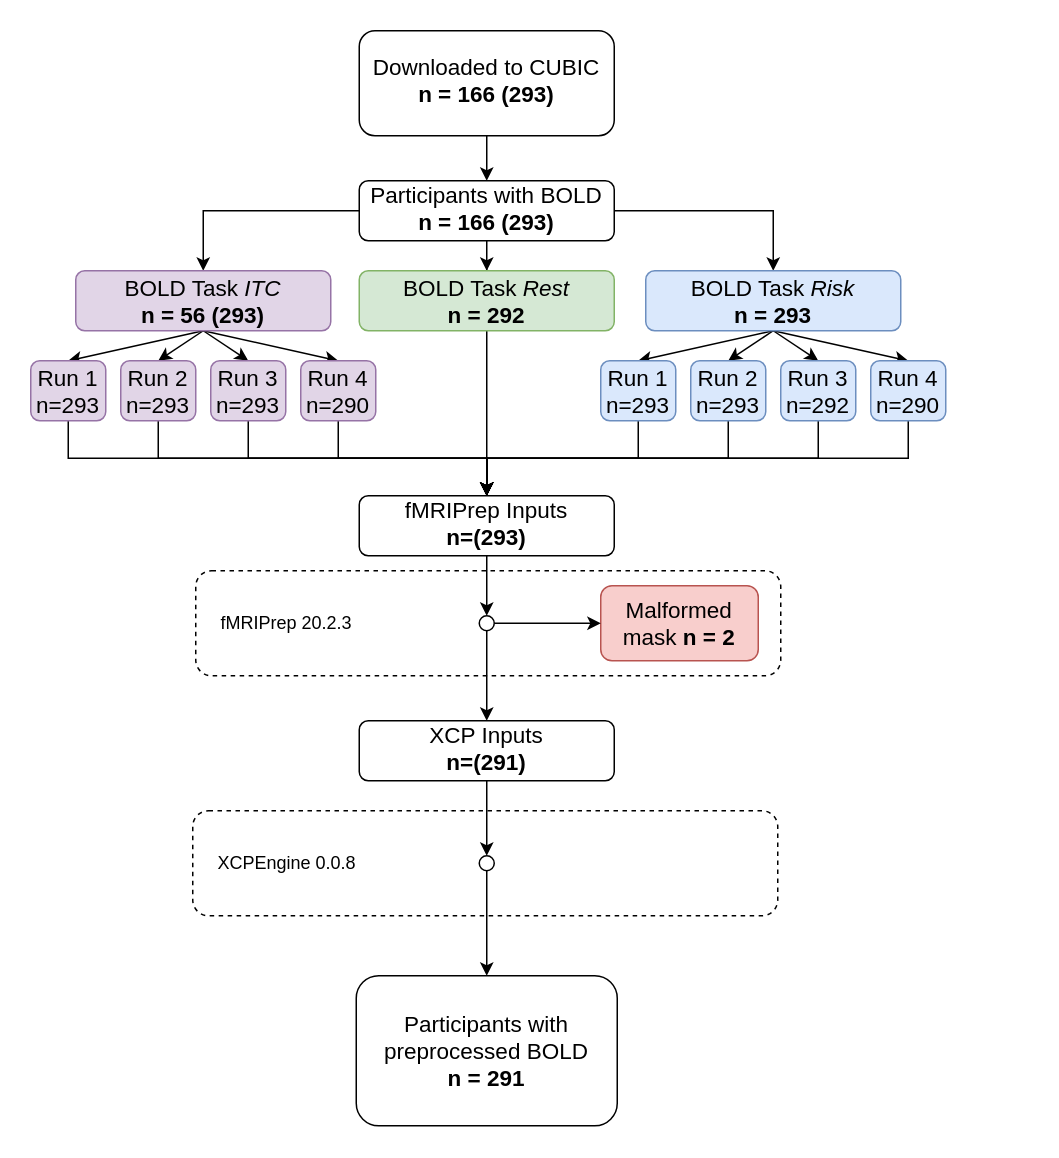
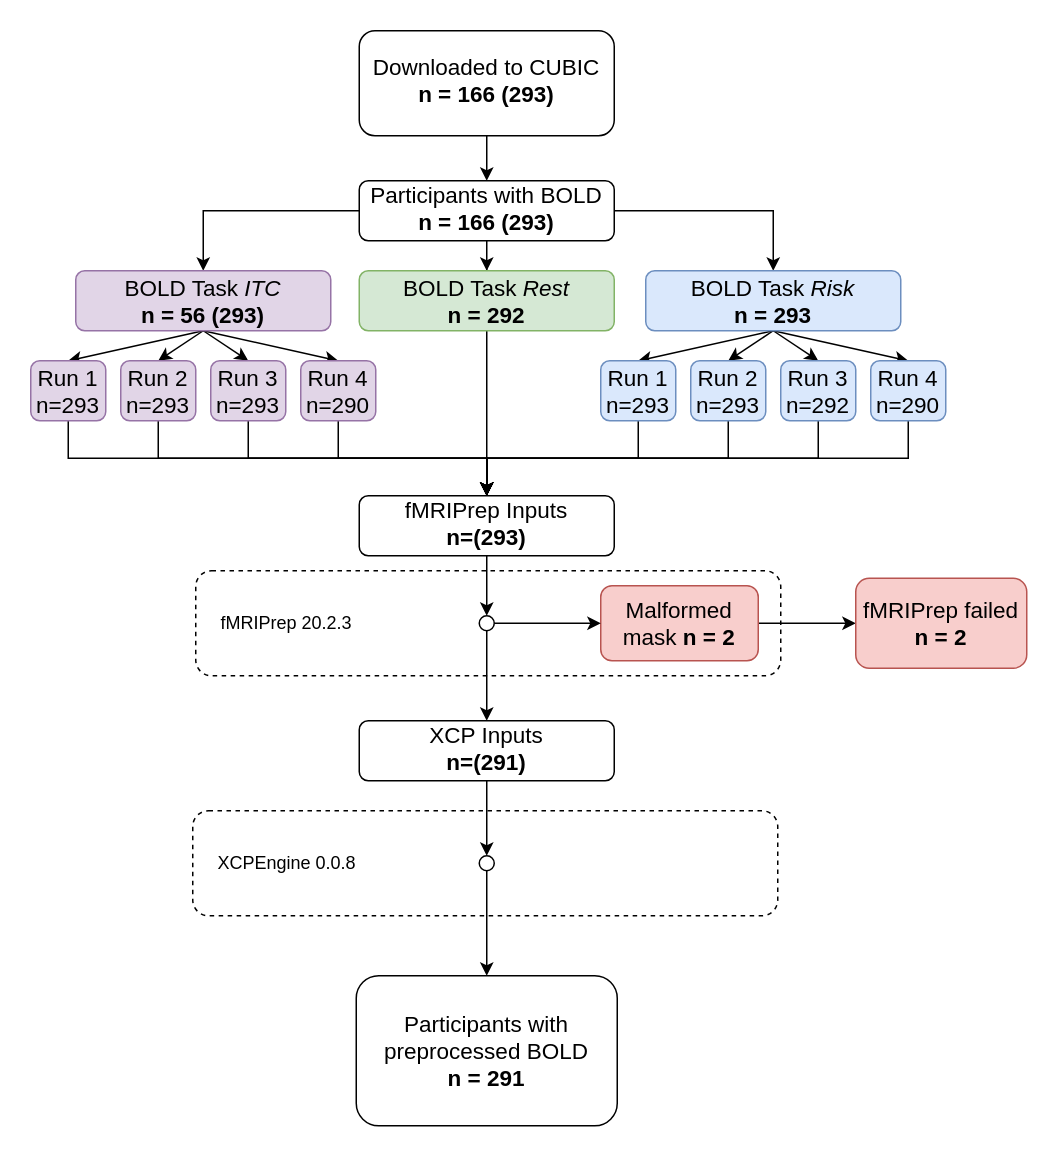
none -> (802, 623)
none -> (941, 623)
